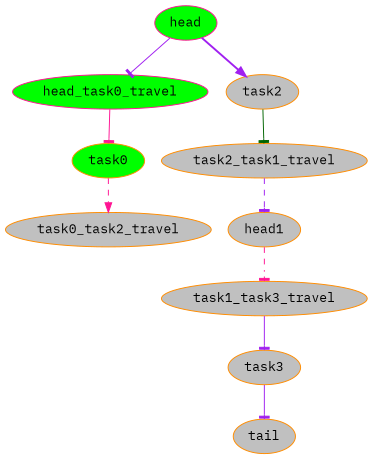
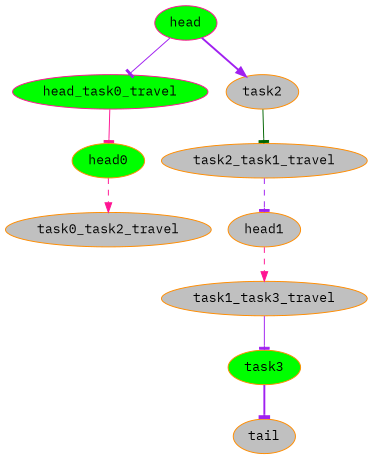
(108, 161) -> (108, 161)
(264, 259) -> (264, 259)
(264, 367) -> (264, 367)
(264, 400) -> (264, 400)
